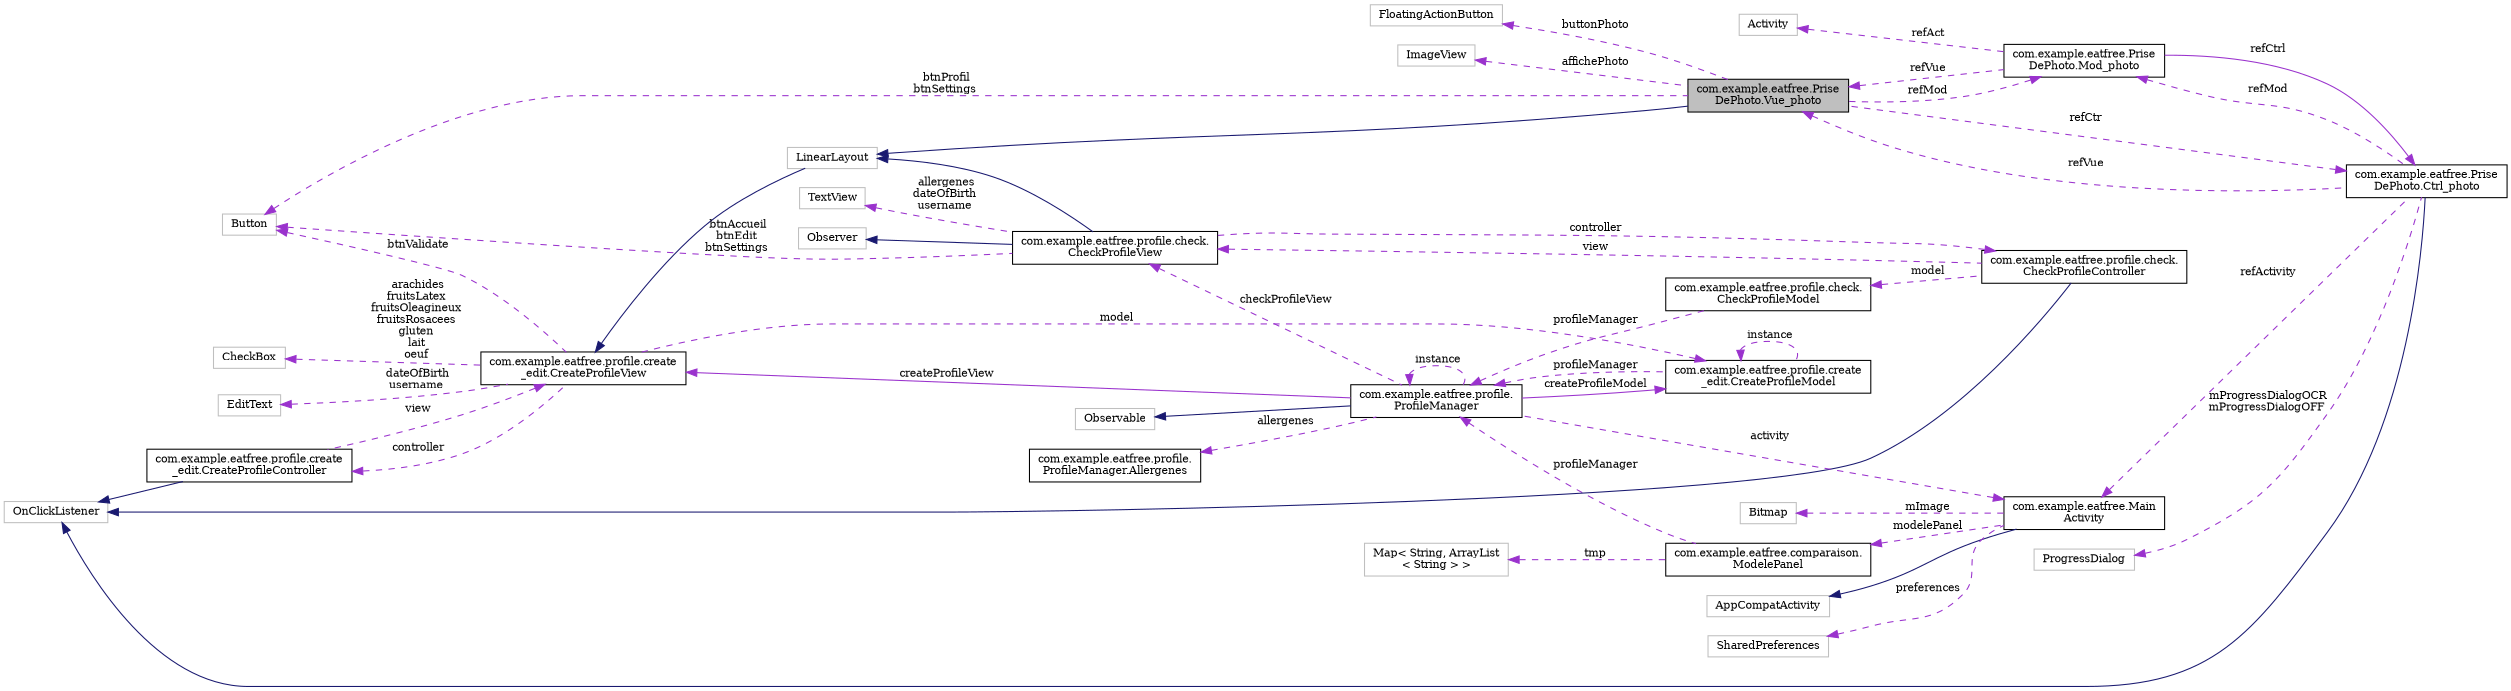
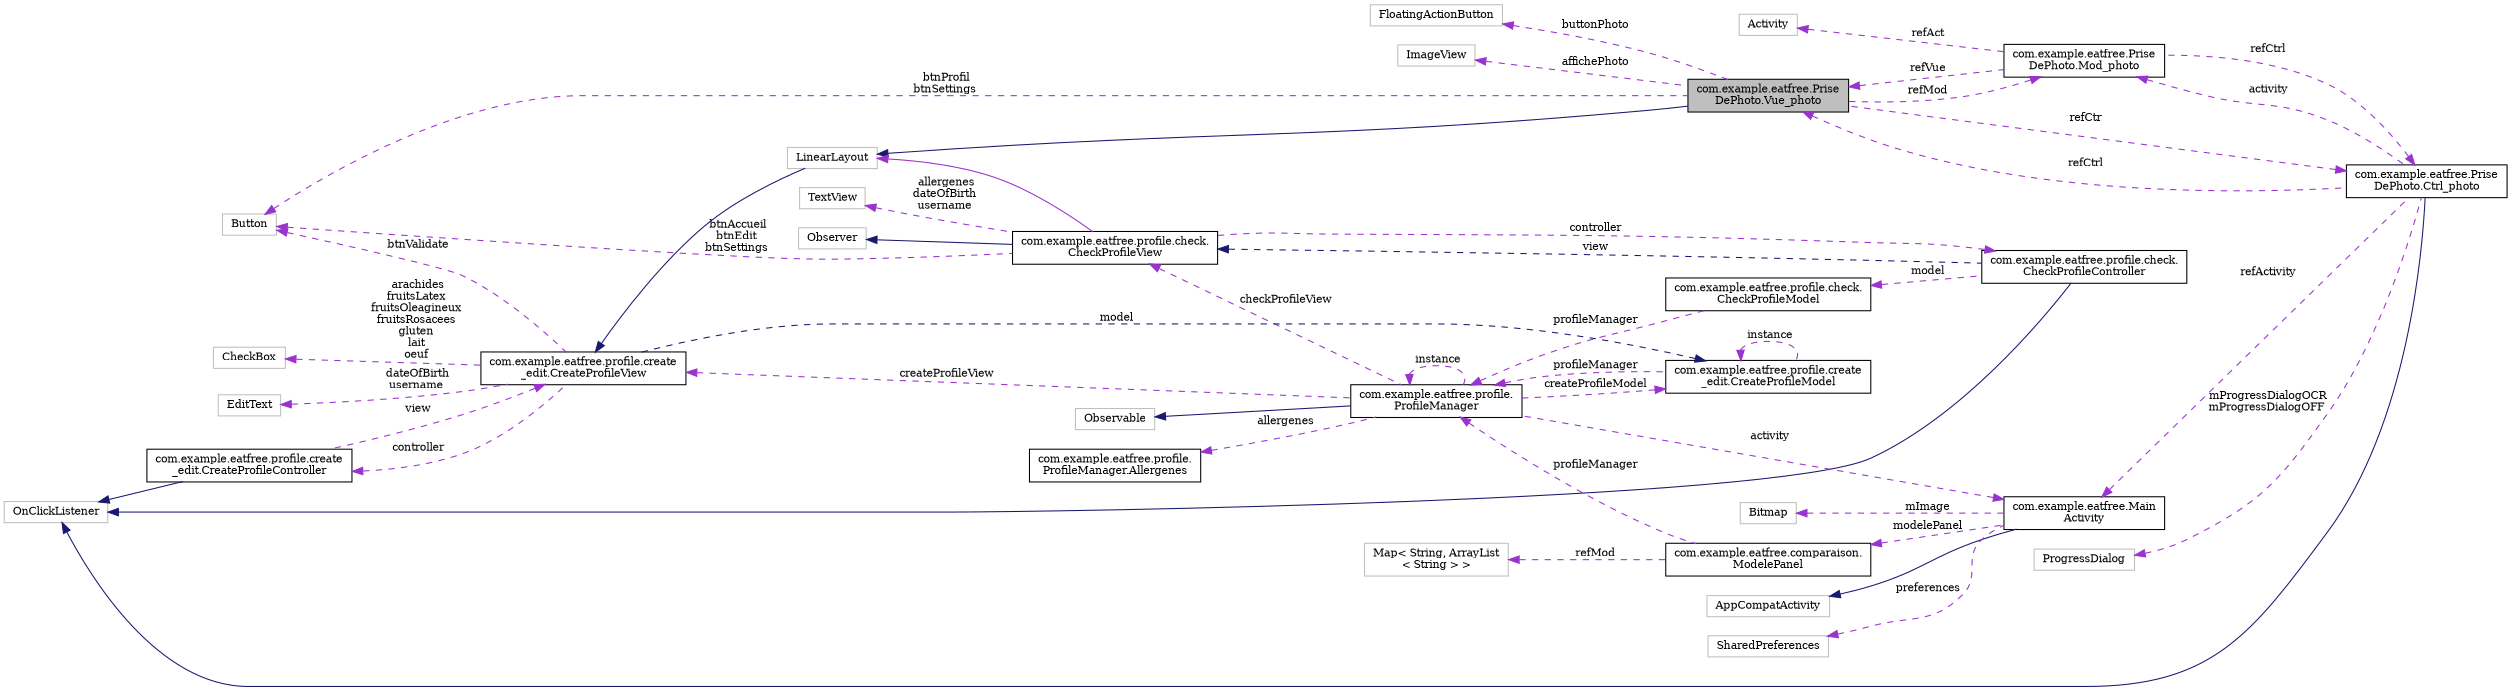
(2301, 74) -> (2301, 74)
(2267, 90) -> (2267, 90)
(2084, 164) -> (2084, 164)
(997, 178) -> (997, 178)
(1605, 255) -> (1605, 255)
(1168, 324) -> (1168, 324)
(1024, 385) -> (1024, 385)
(1589, 395) -> (1589, 395)
(1594, 554) -> (1594, 554)
